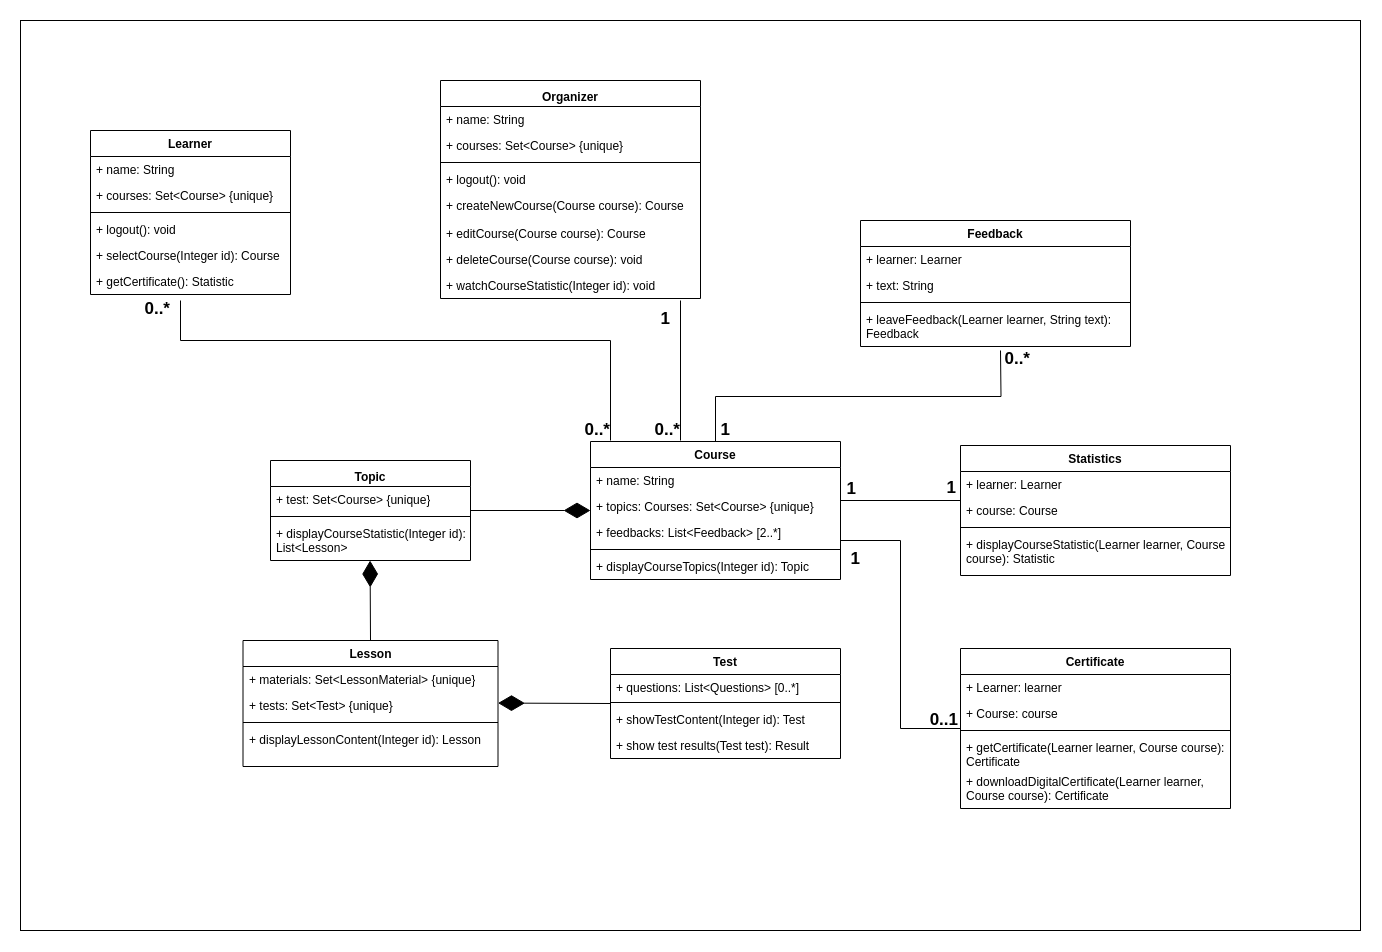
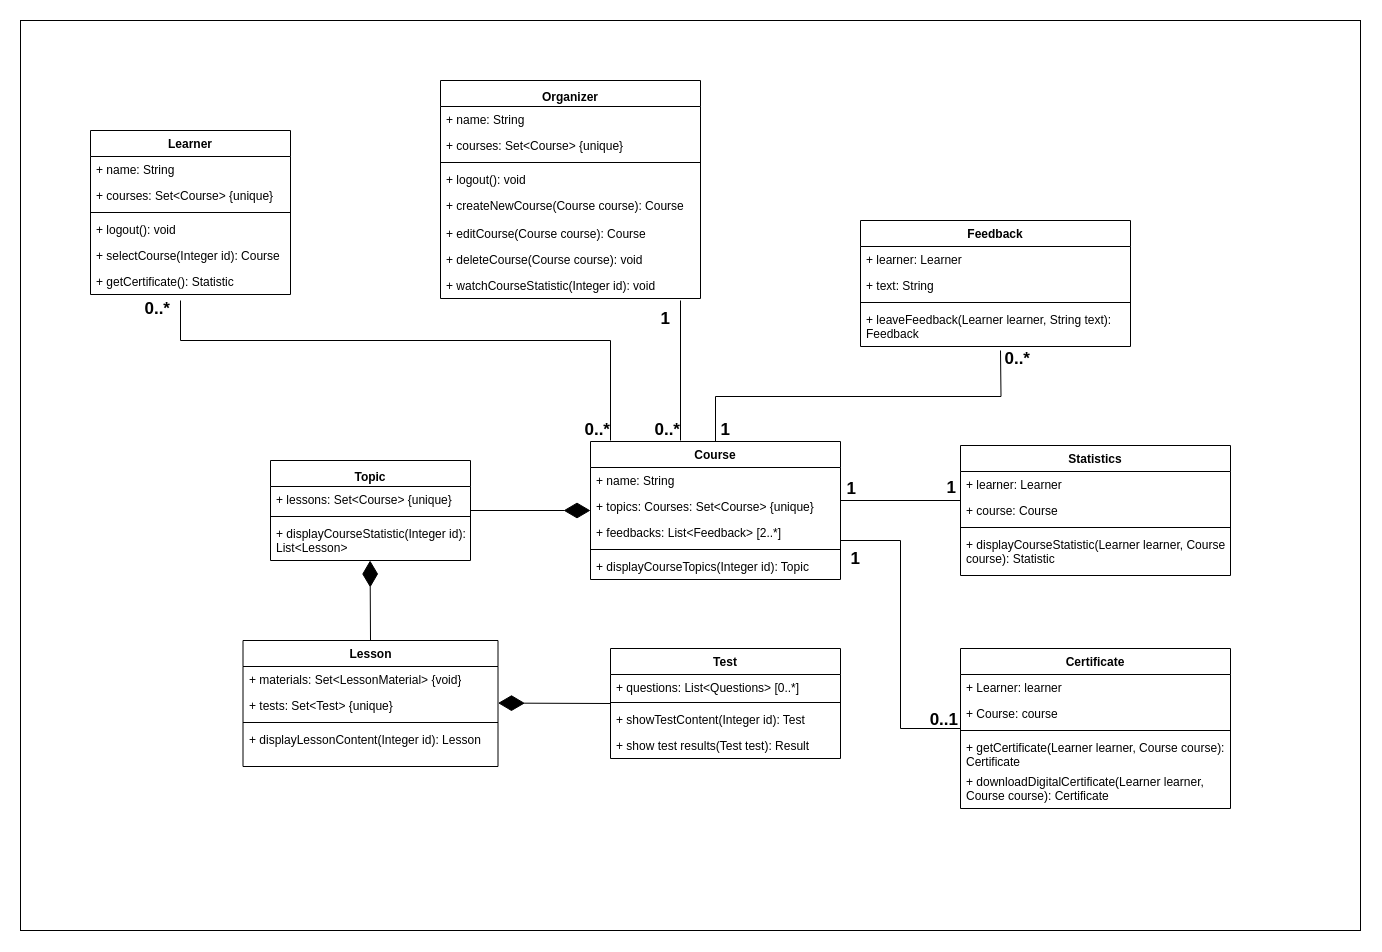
(364, 501) -> (372, 508)
(372, 688) -> (368, 681)
